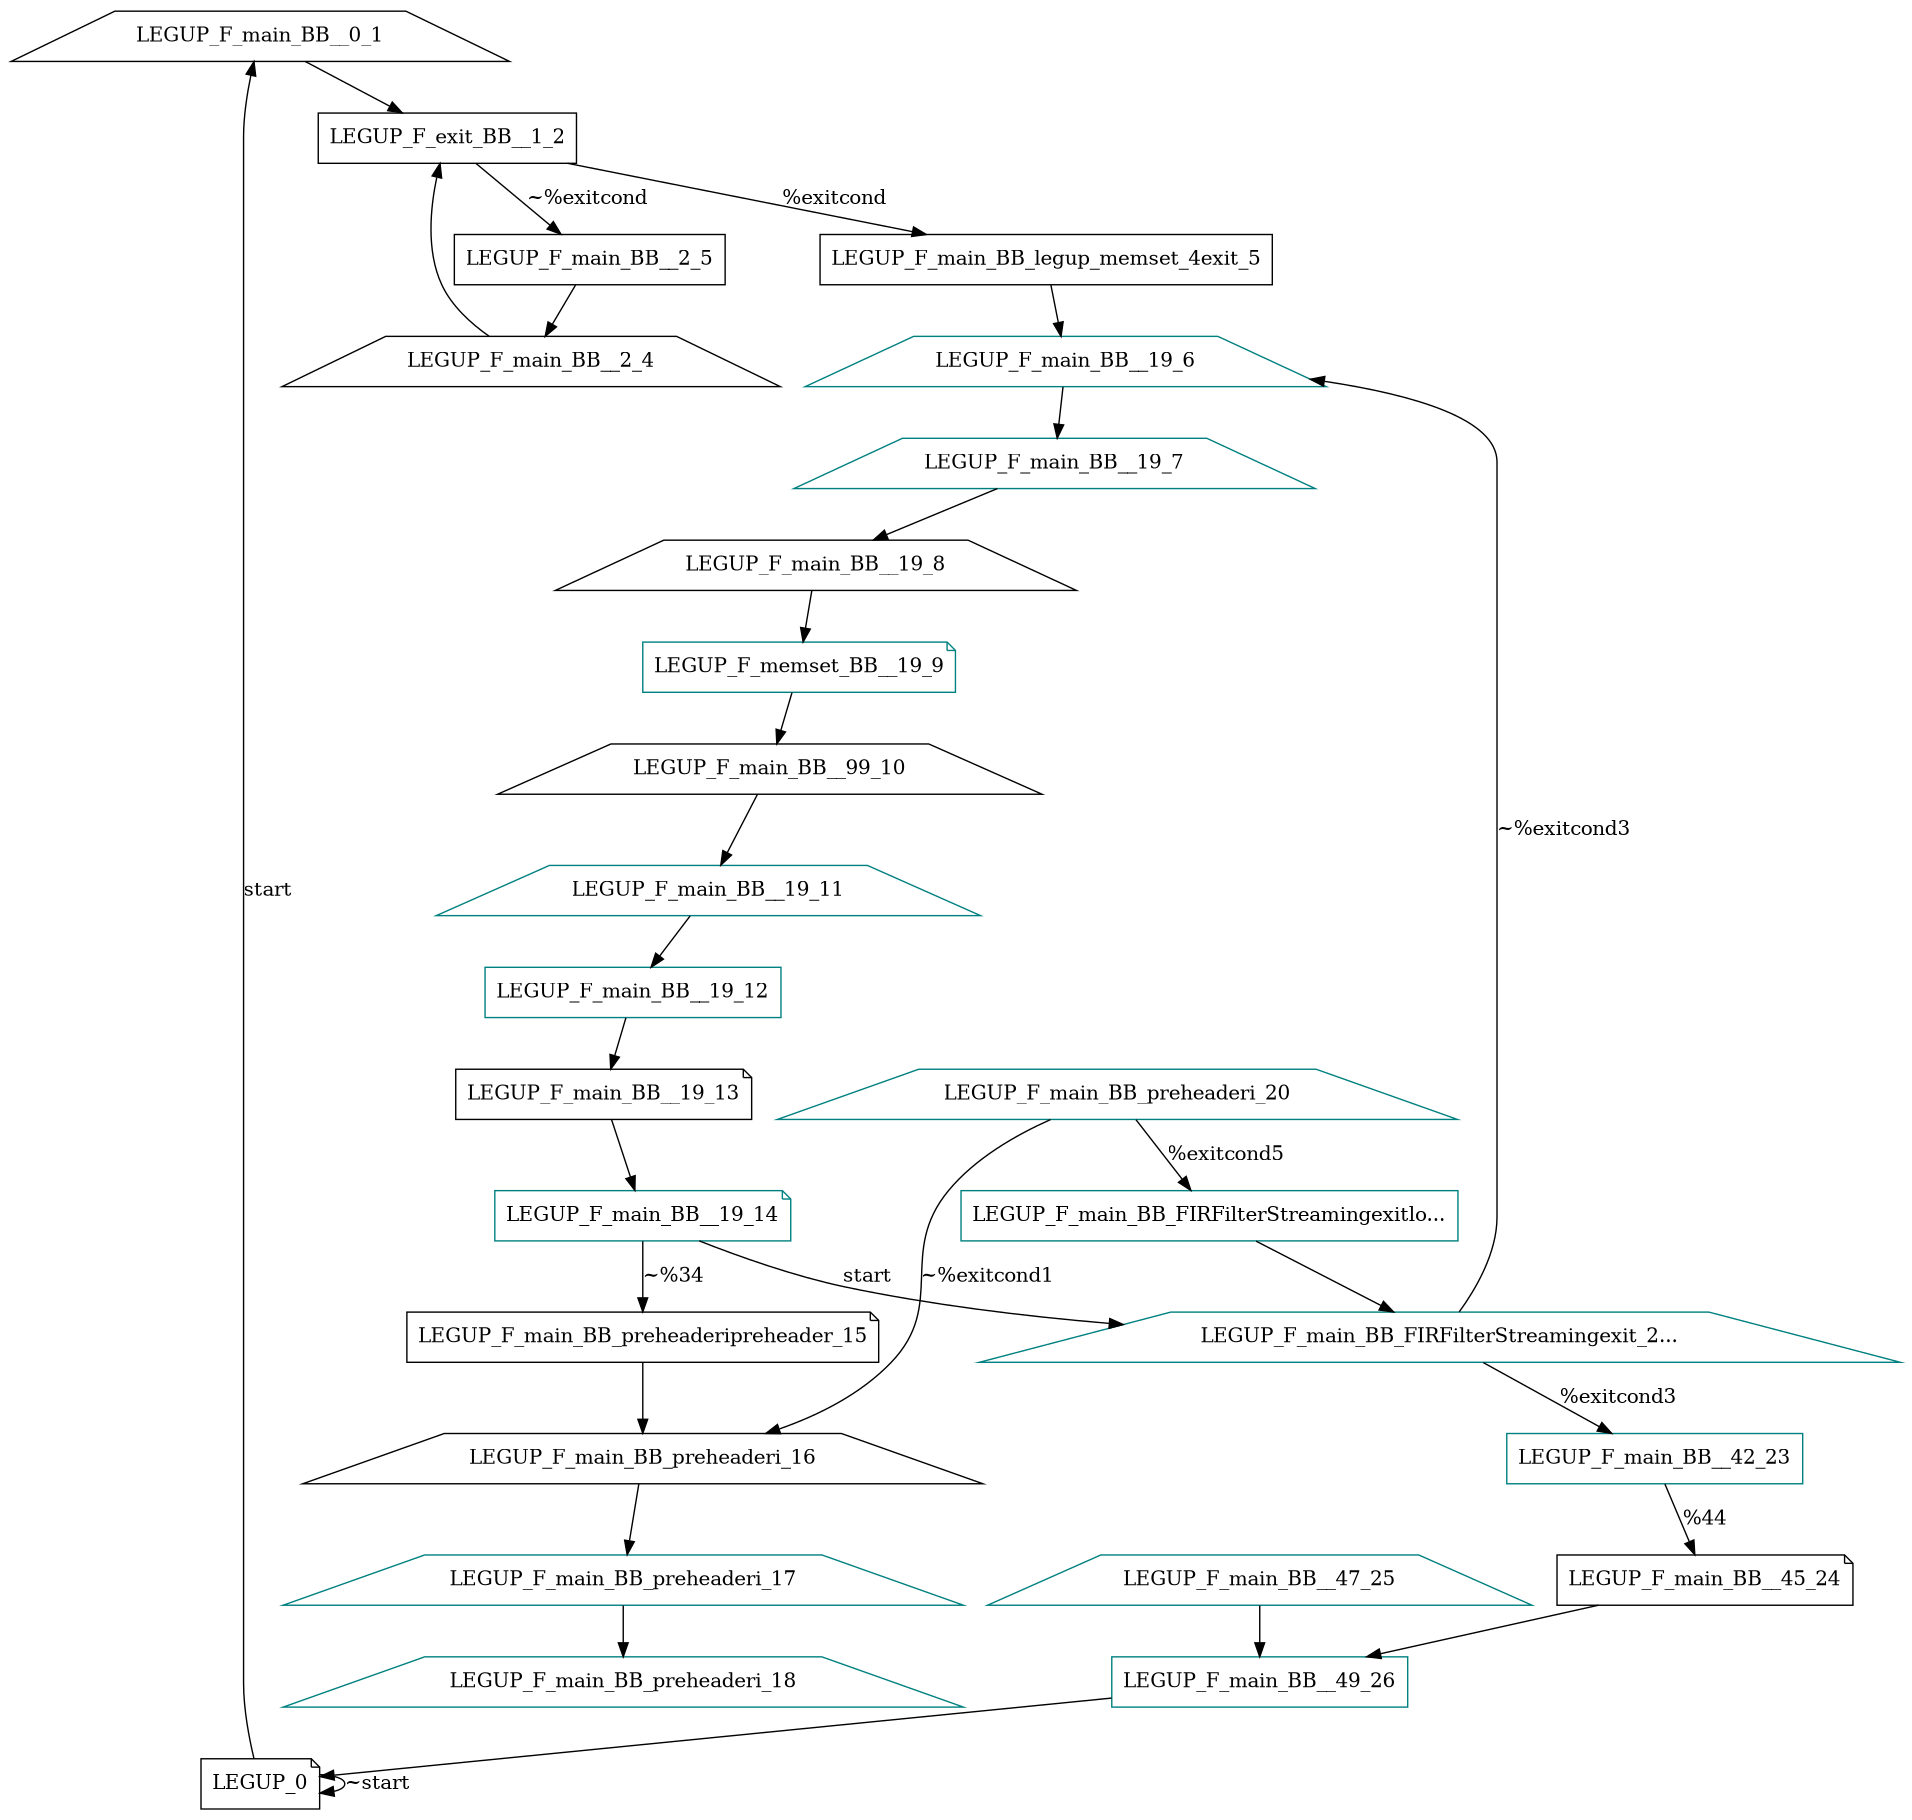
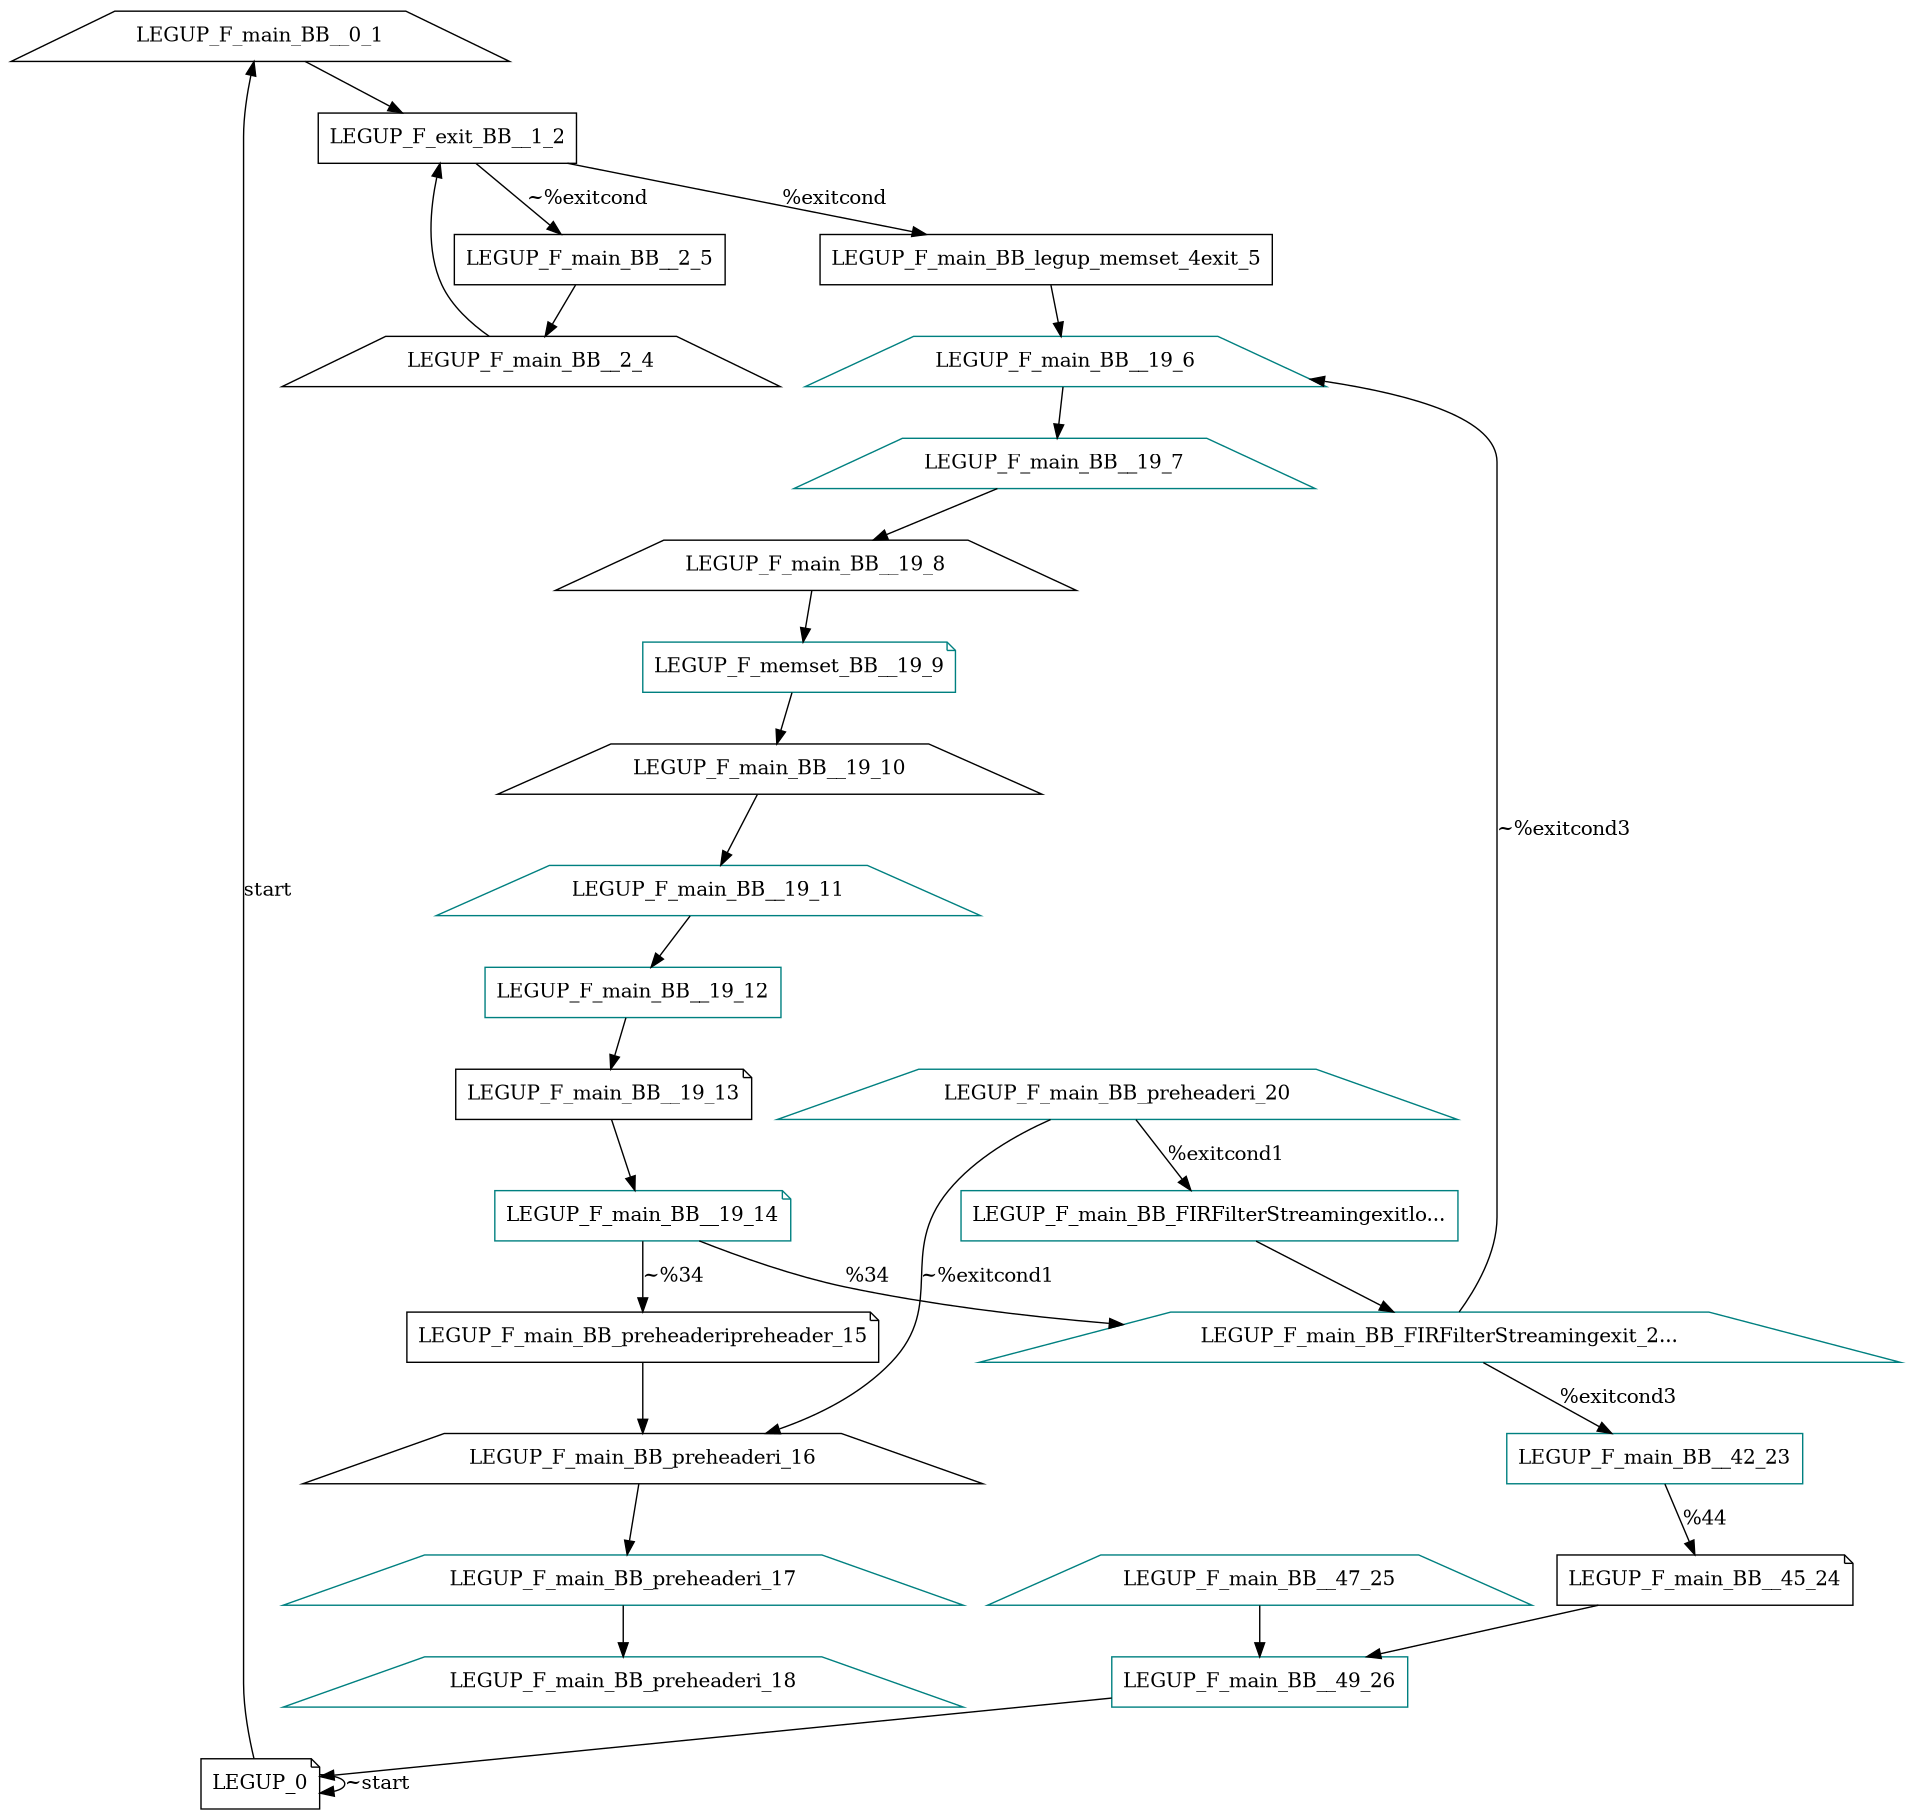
(770, 769) -> (770, 769)
(1226, 1155) -> (1226, 1155)
(868, 1276) -> (868, 1276)
